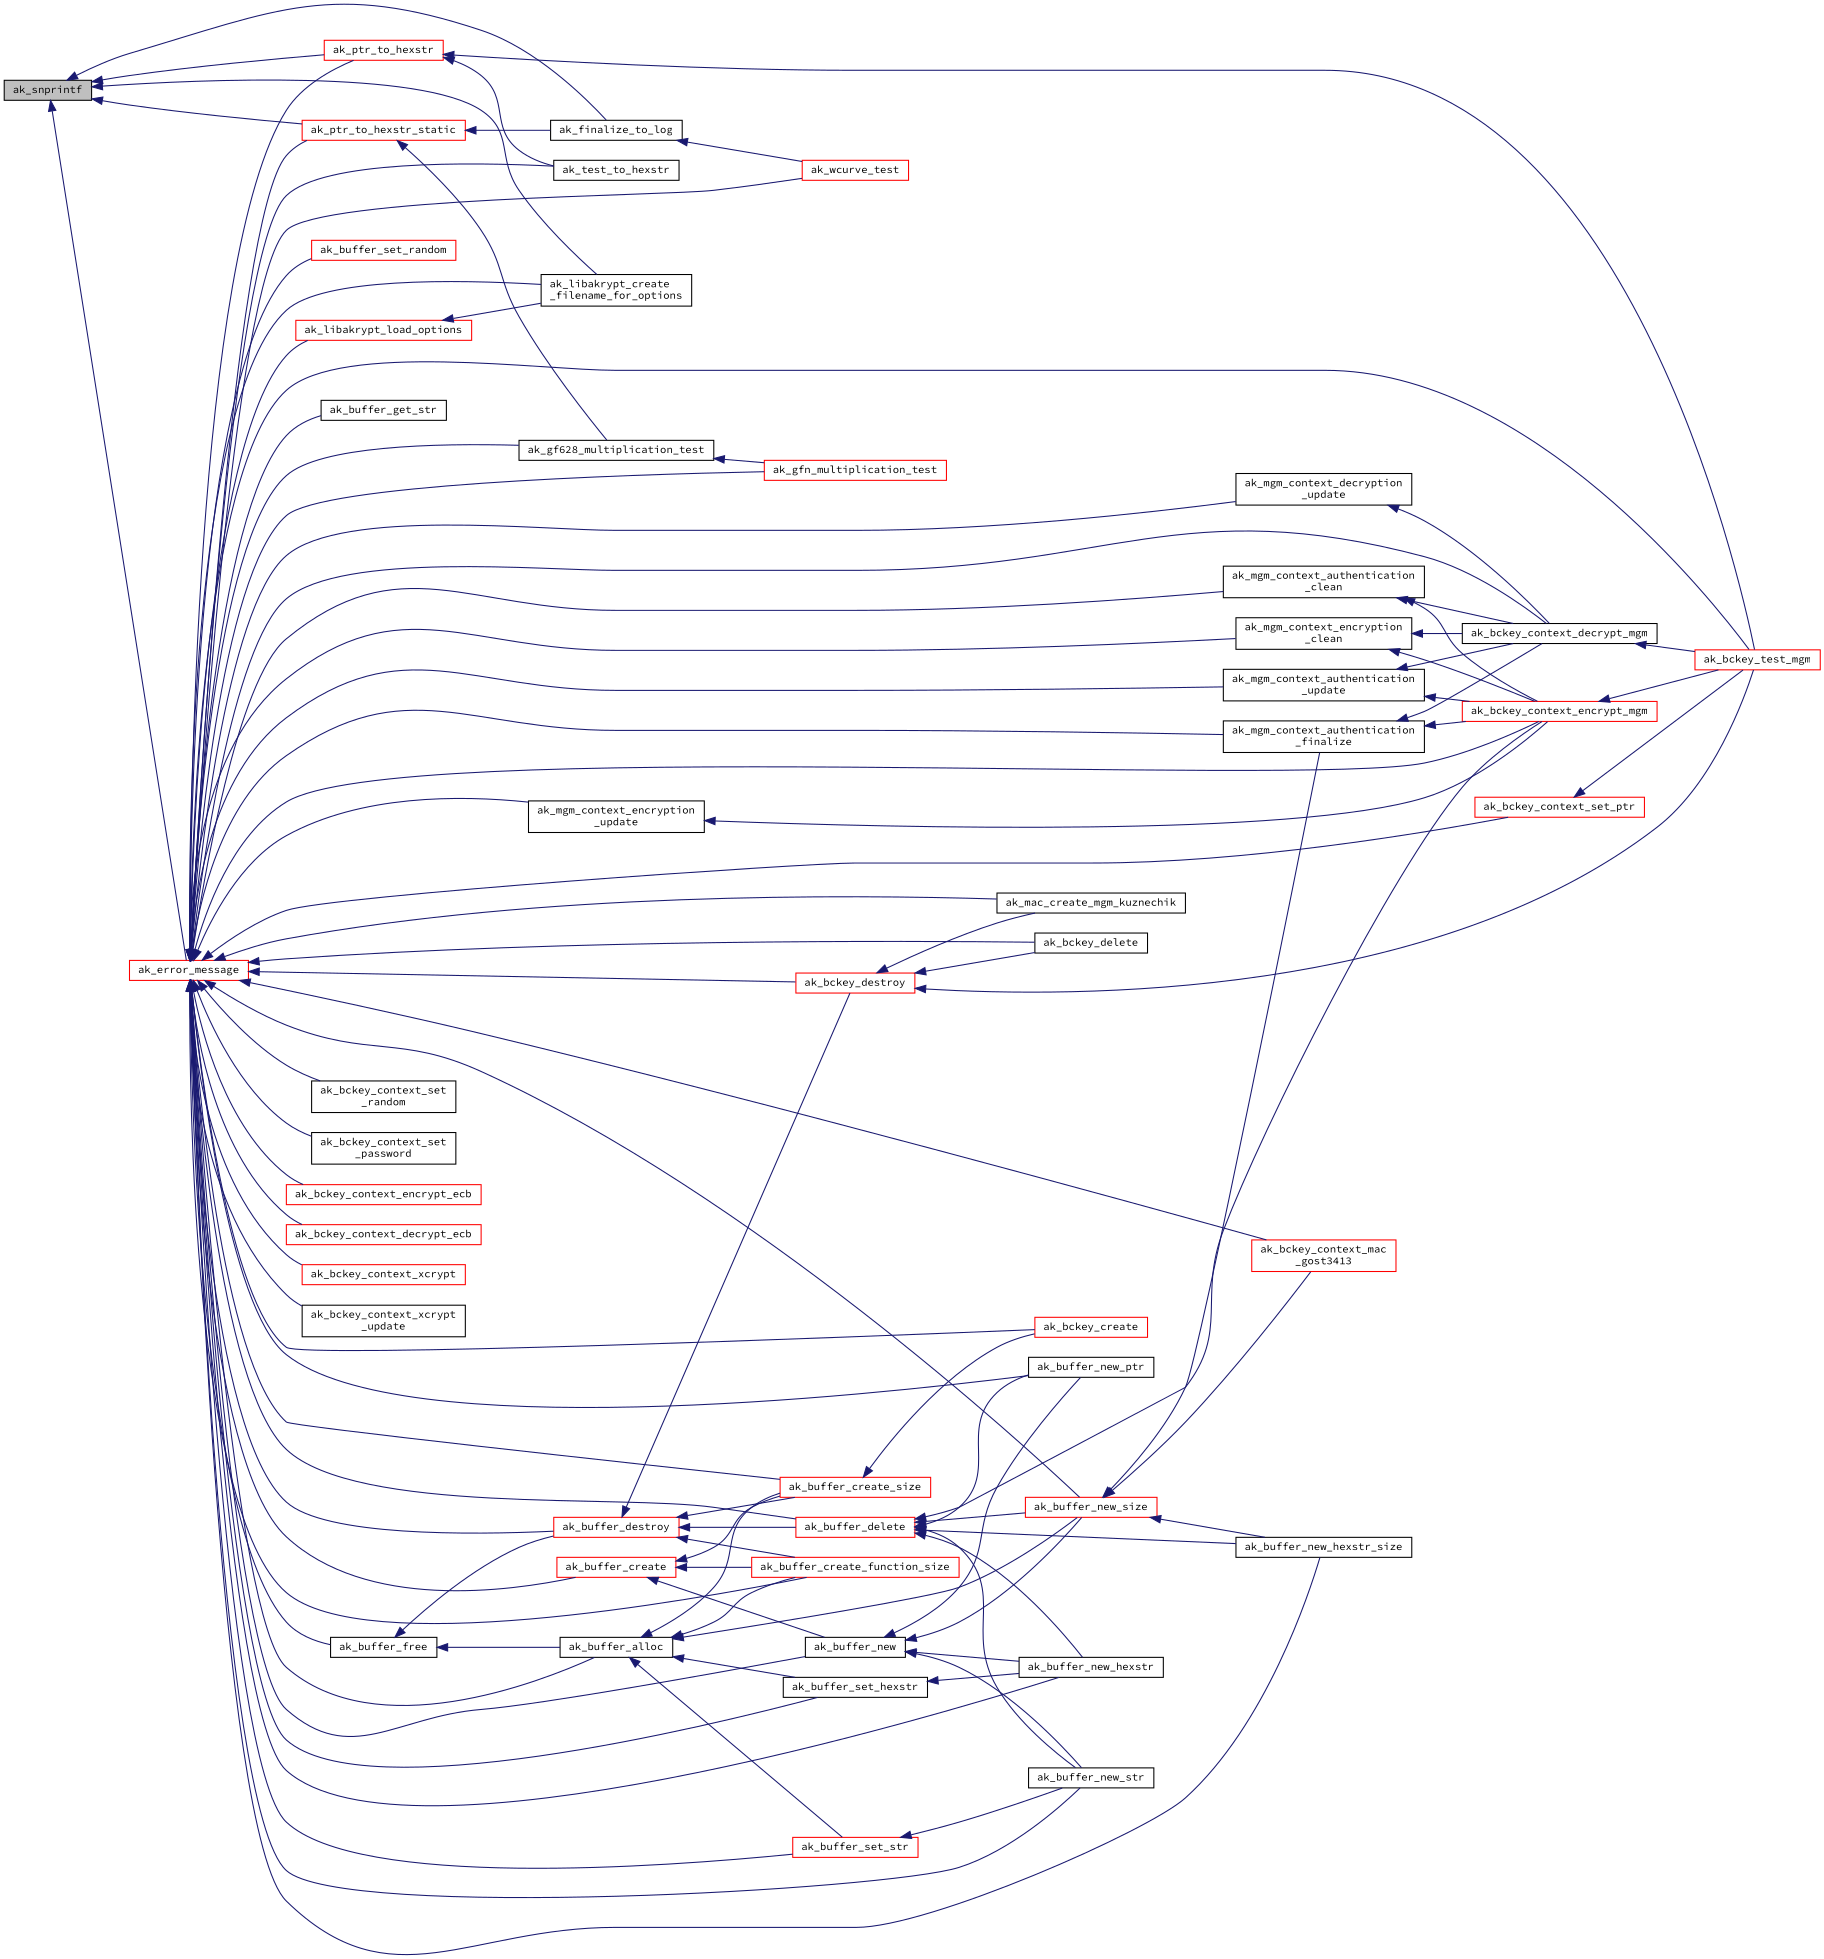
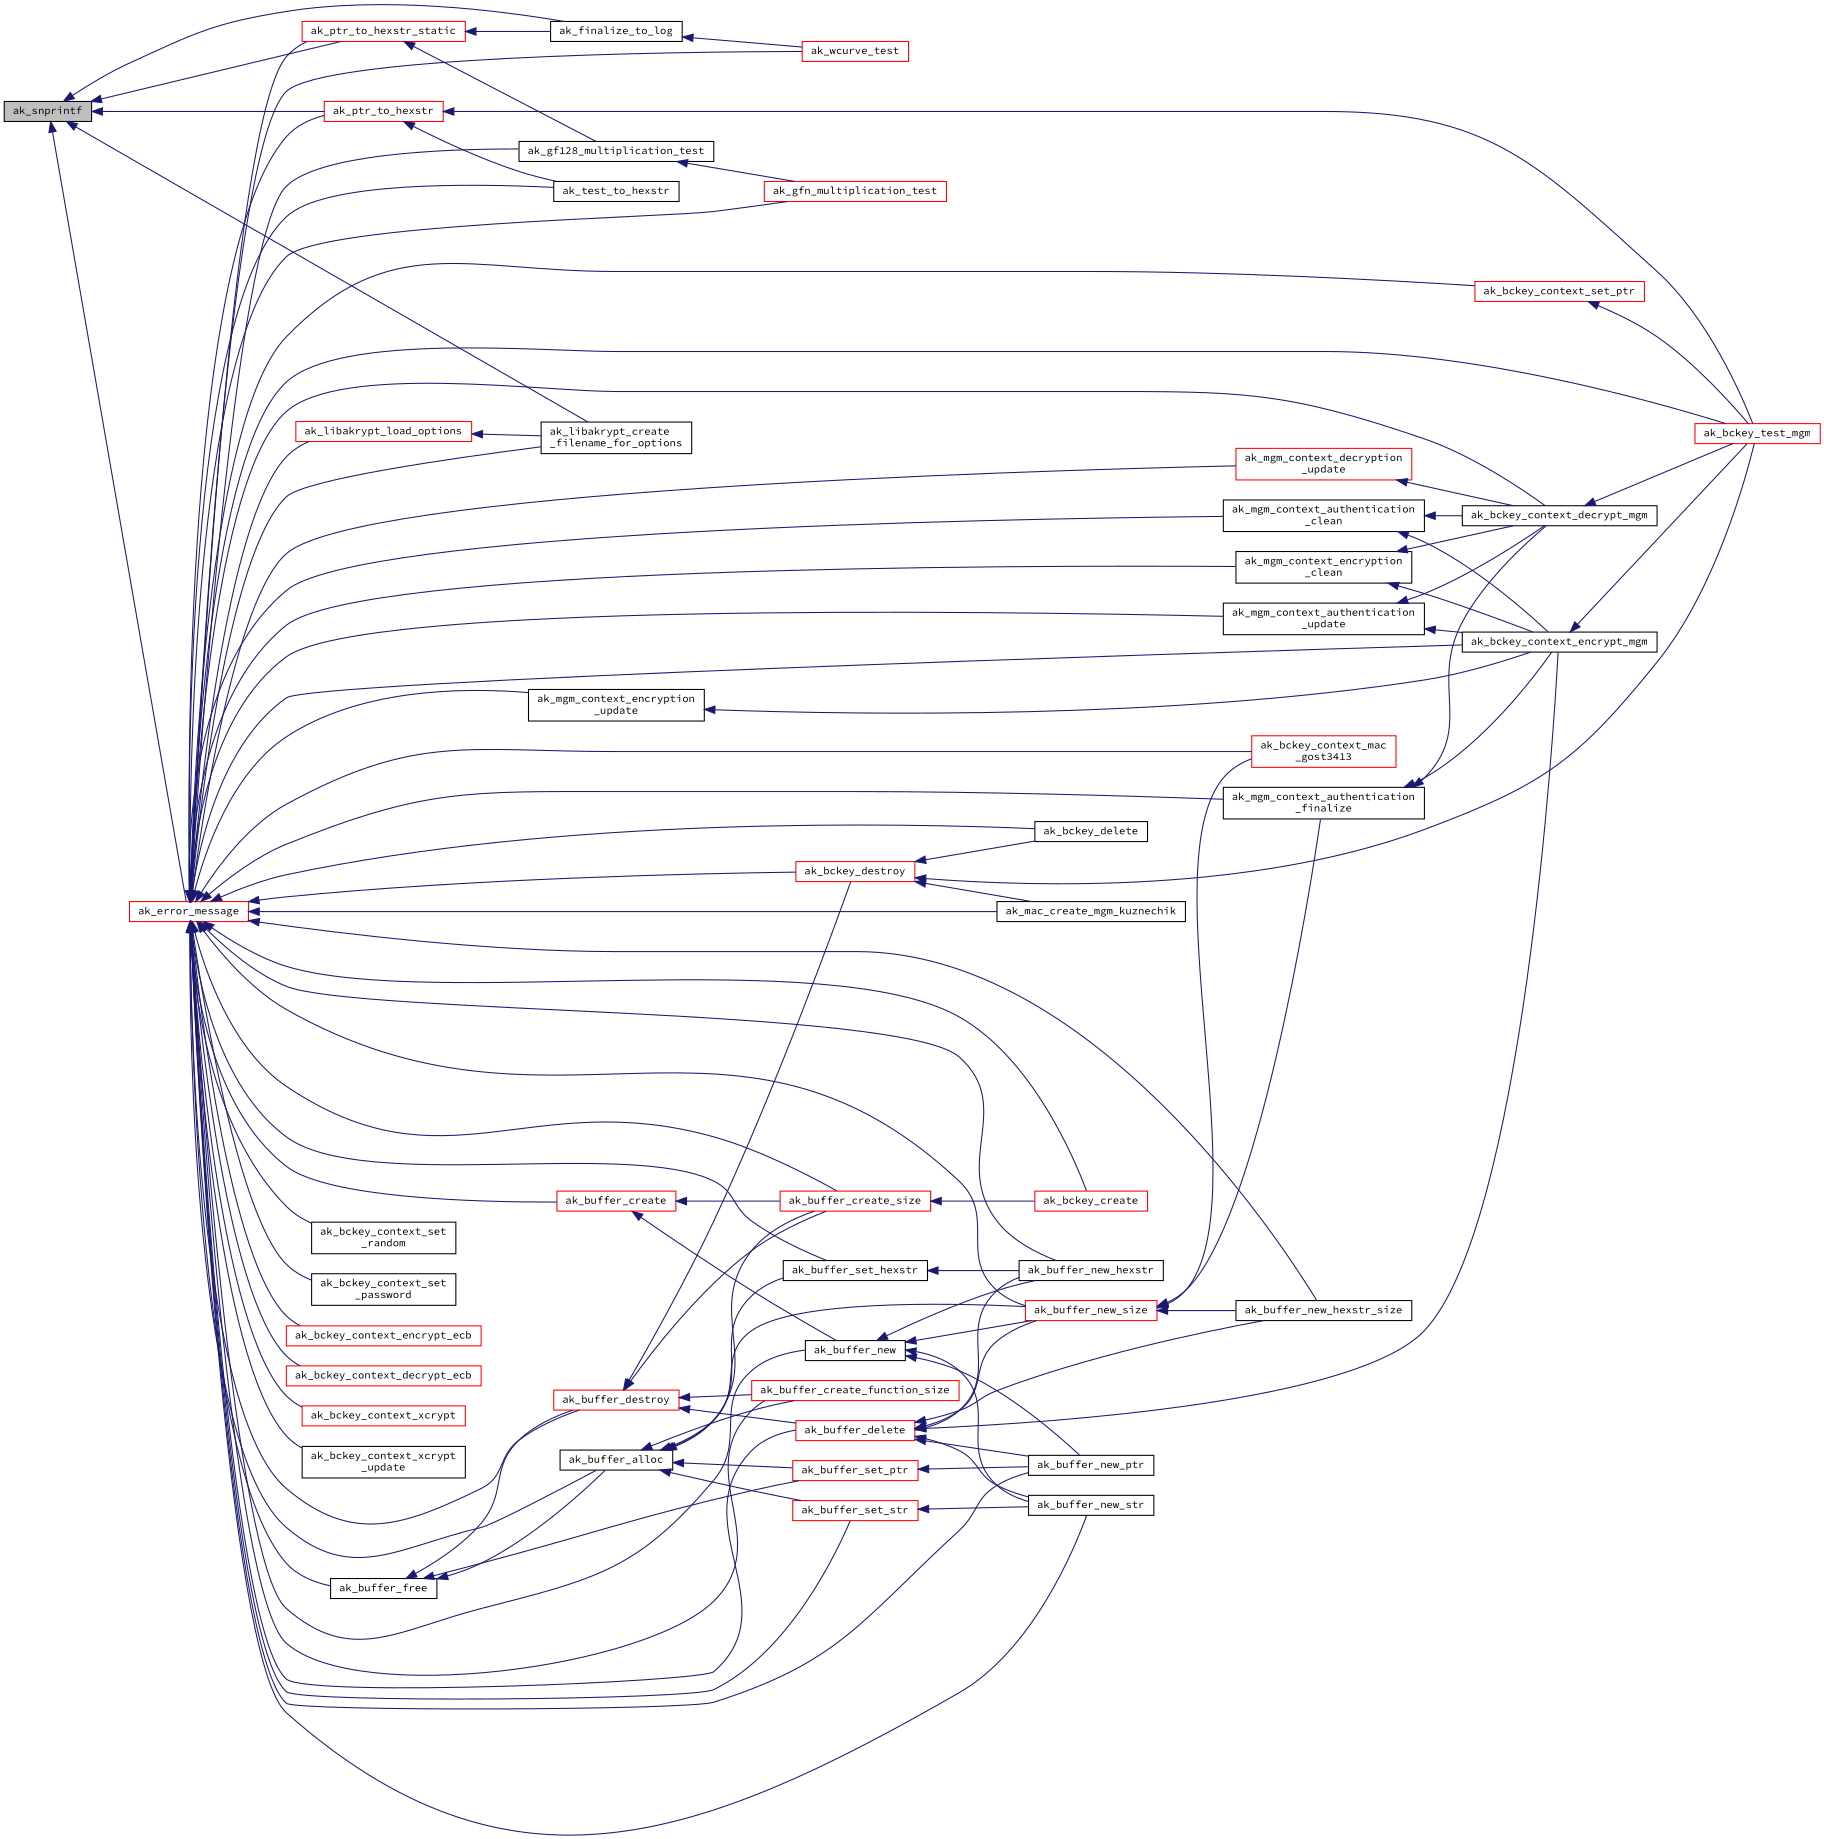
(384, 250) -> none
(384, 410) -> none
(616, 450) -> (616, 151)
(1324, 489) -> (1324, 464)
(1560, 711) -> (1560, 642)
none -> (855, 1471)
(717, 1567) -> none
